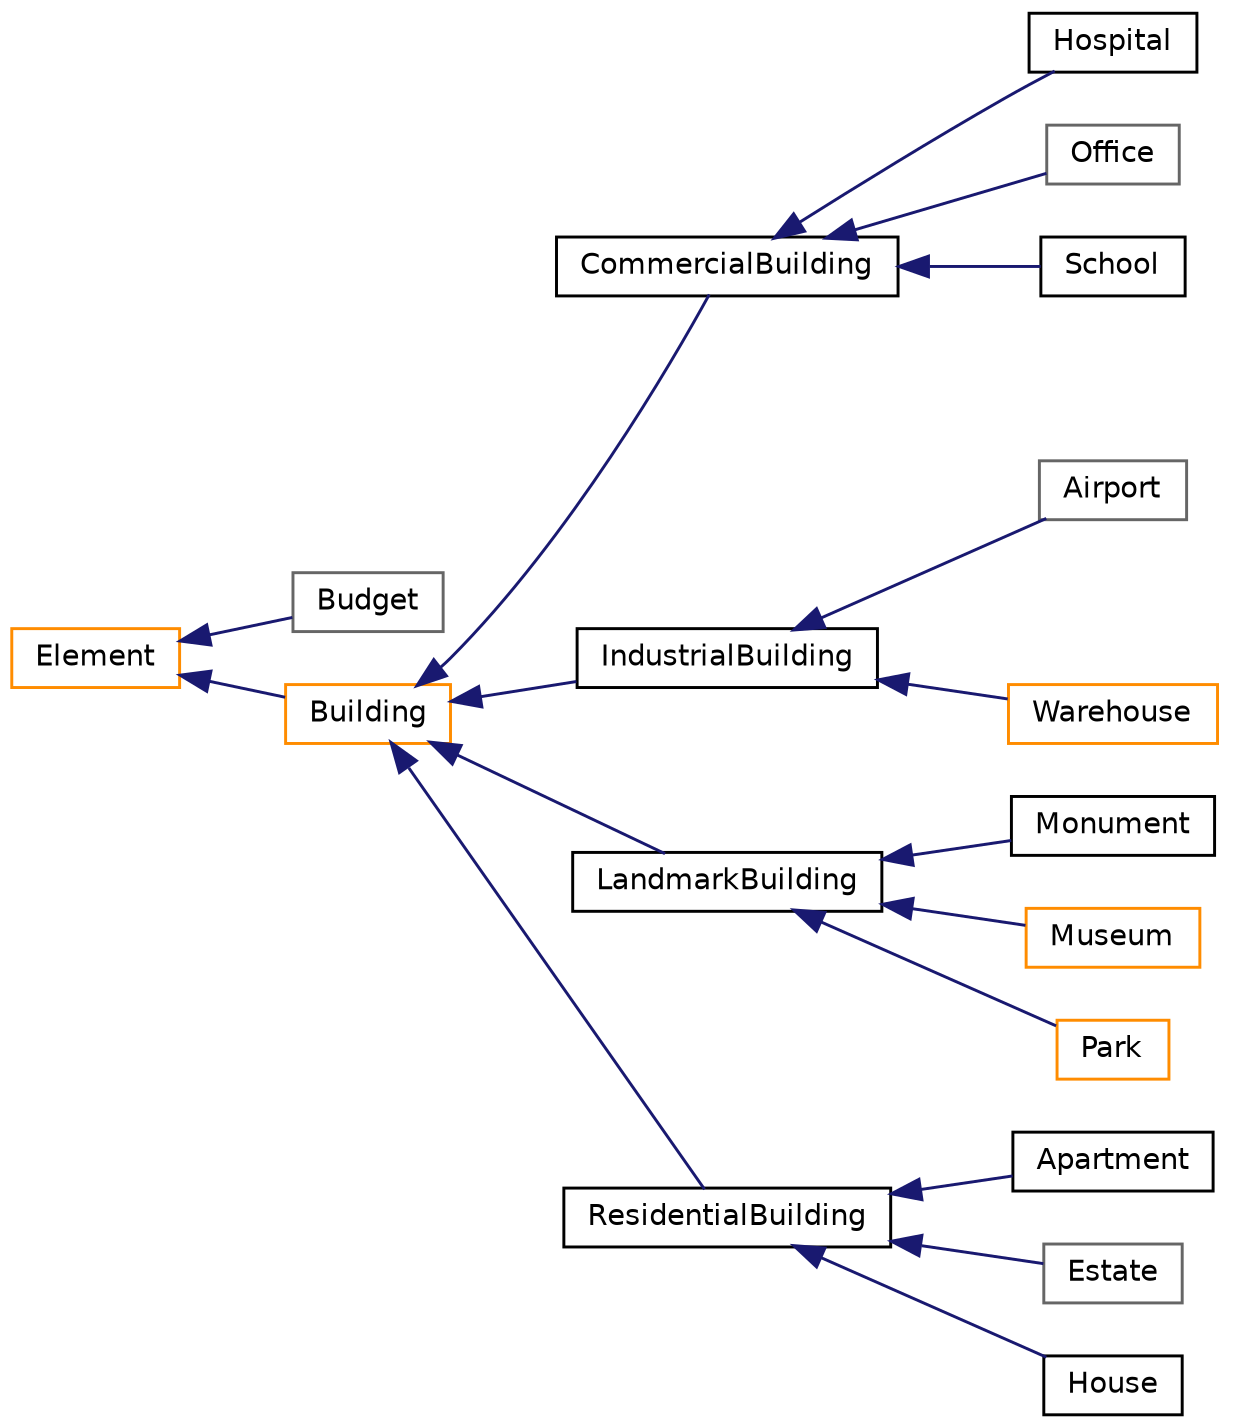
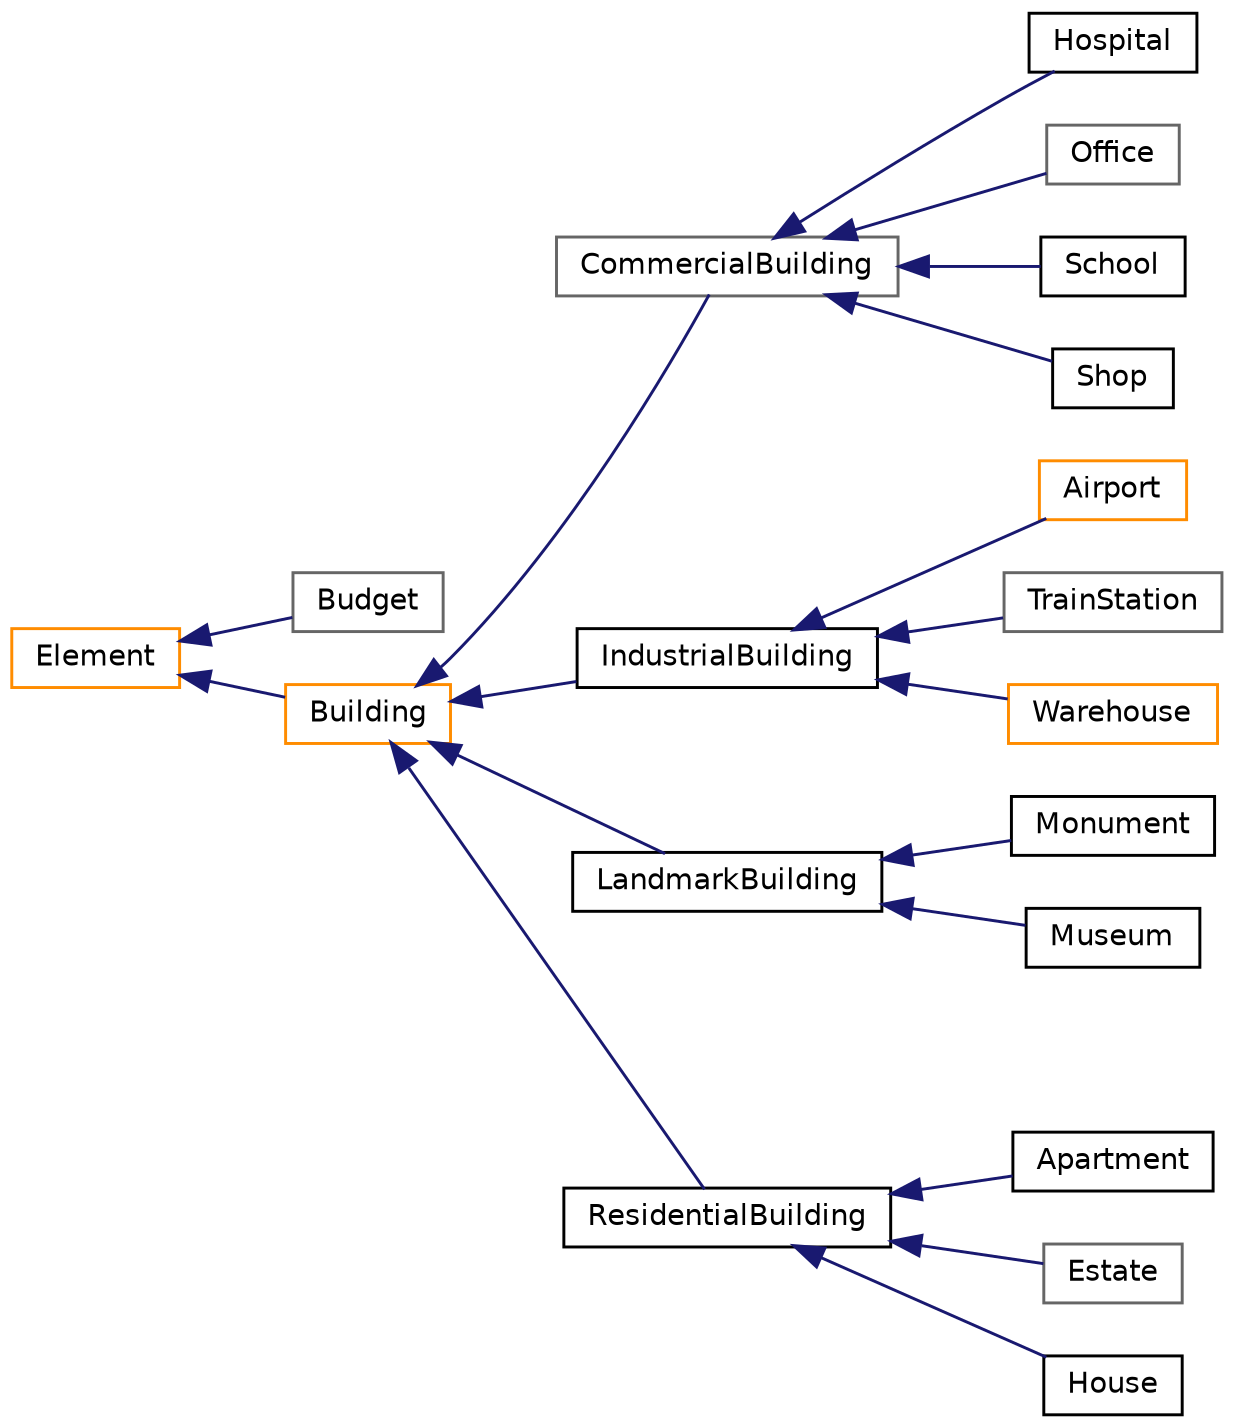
(727, 266) -> (727, 266)
none -> (1113, 378)
(1113, 490) -> (1113, 490)
none -> (1113, 602)
(1113, 938) -> (1113, 938)
(1113, 1050) -> none
